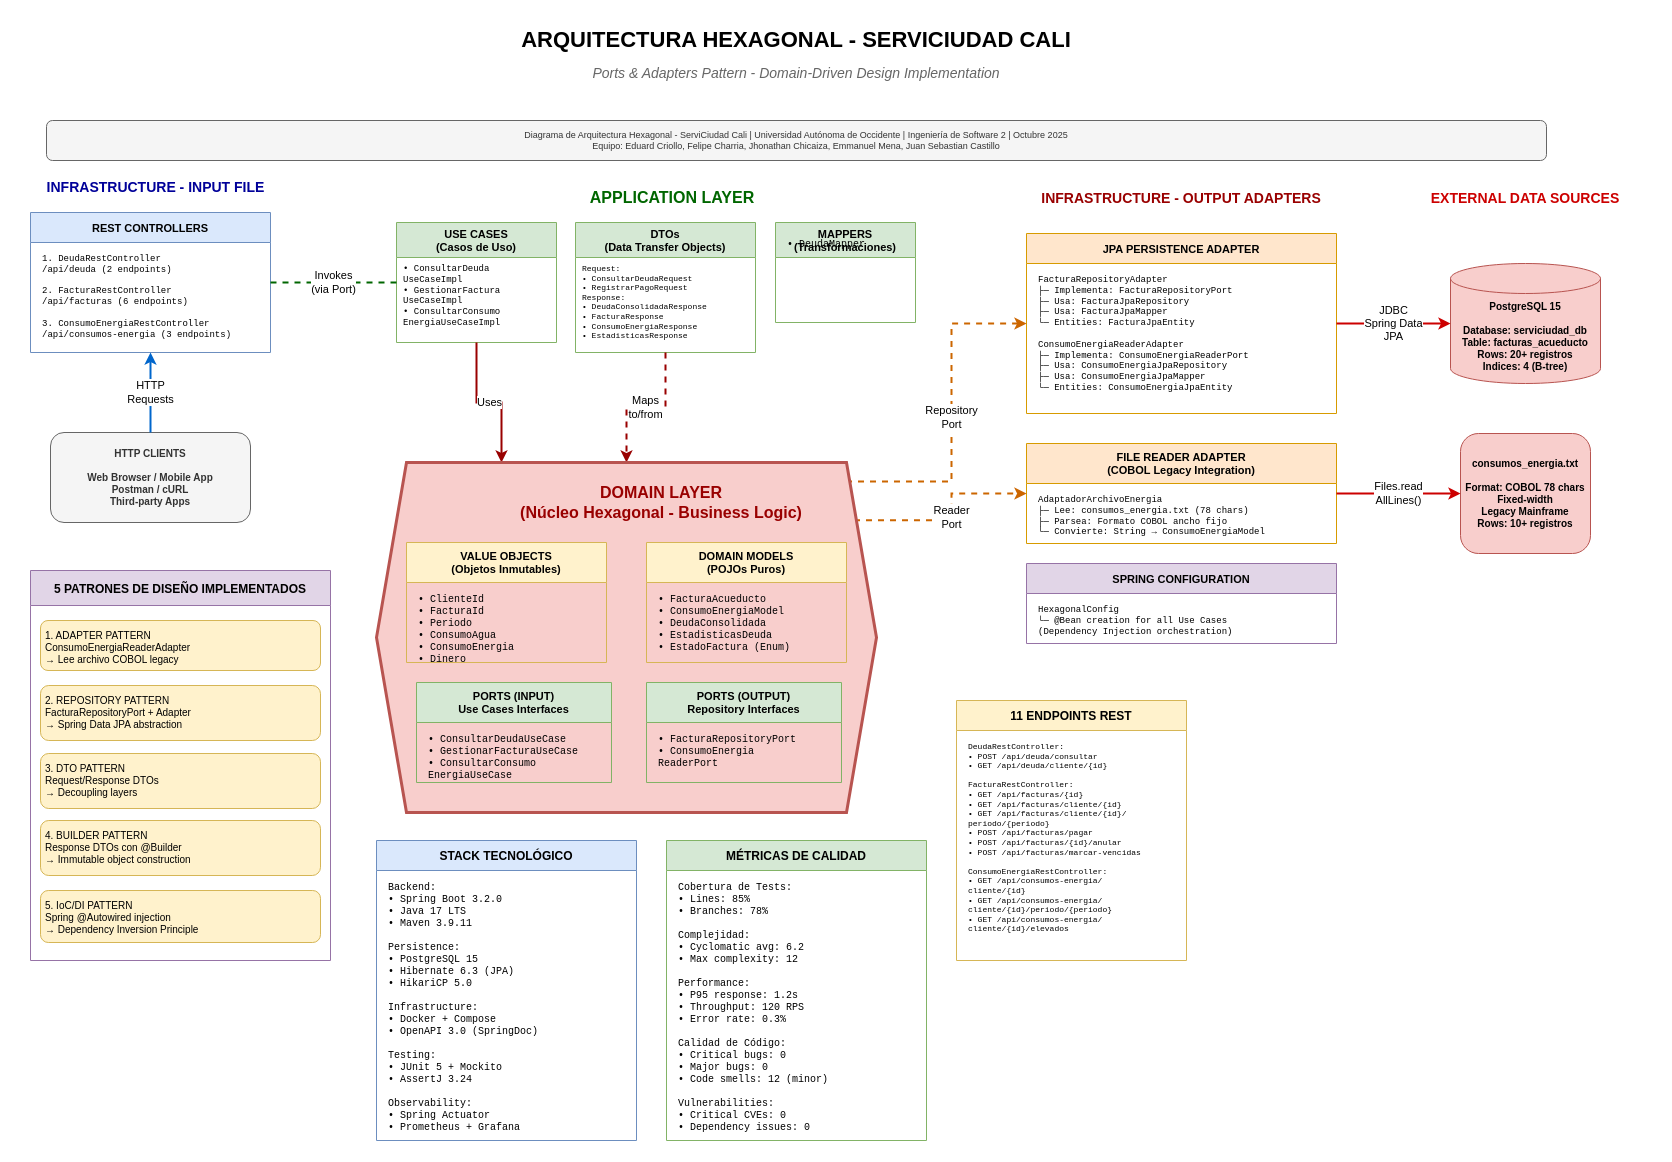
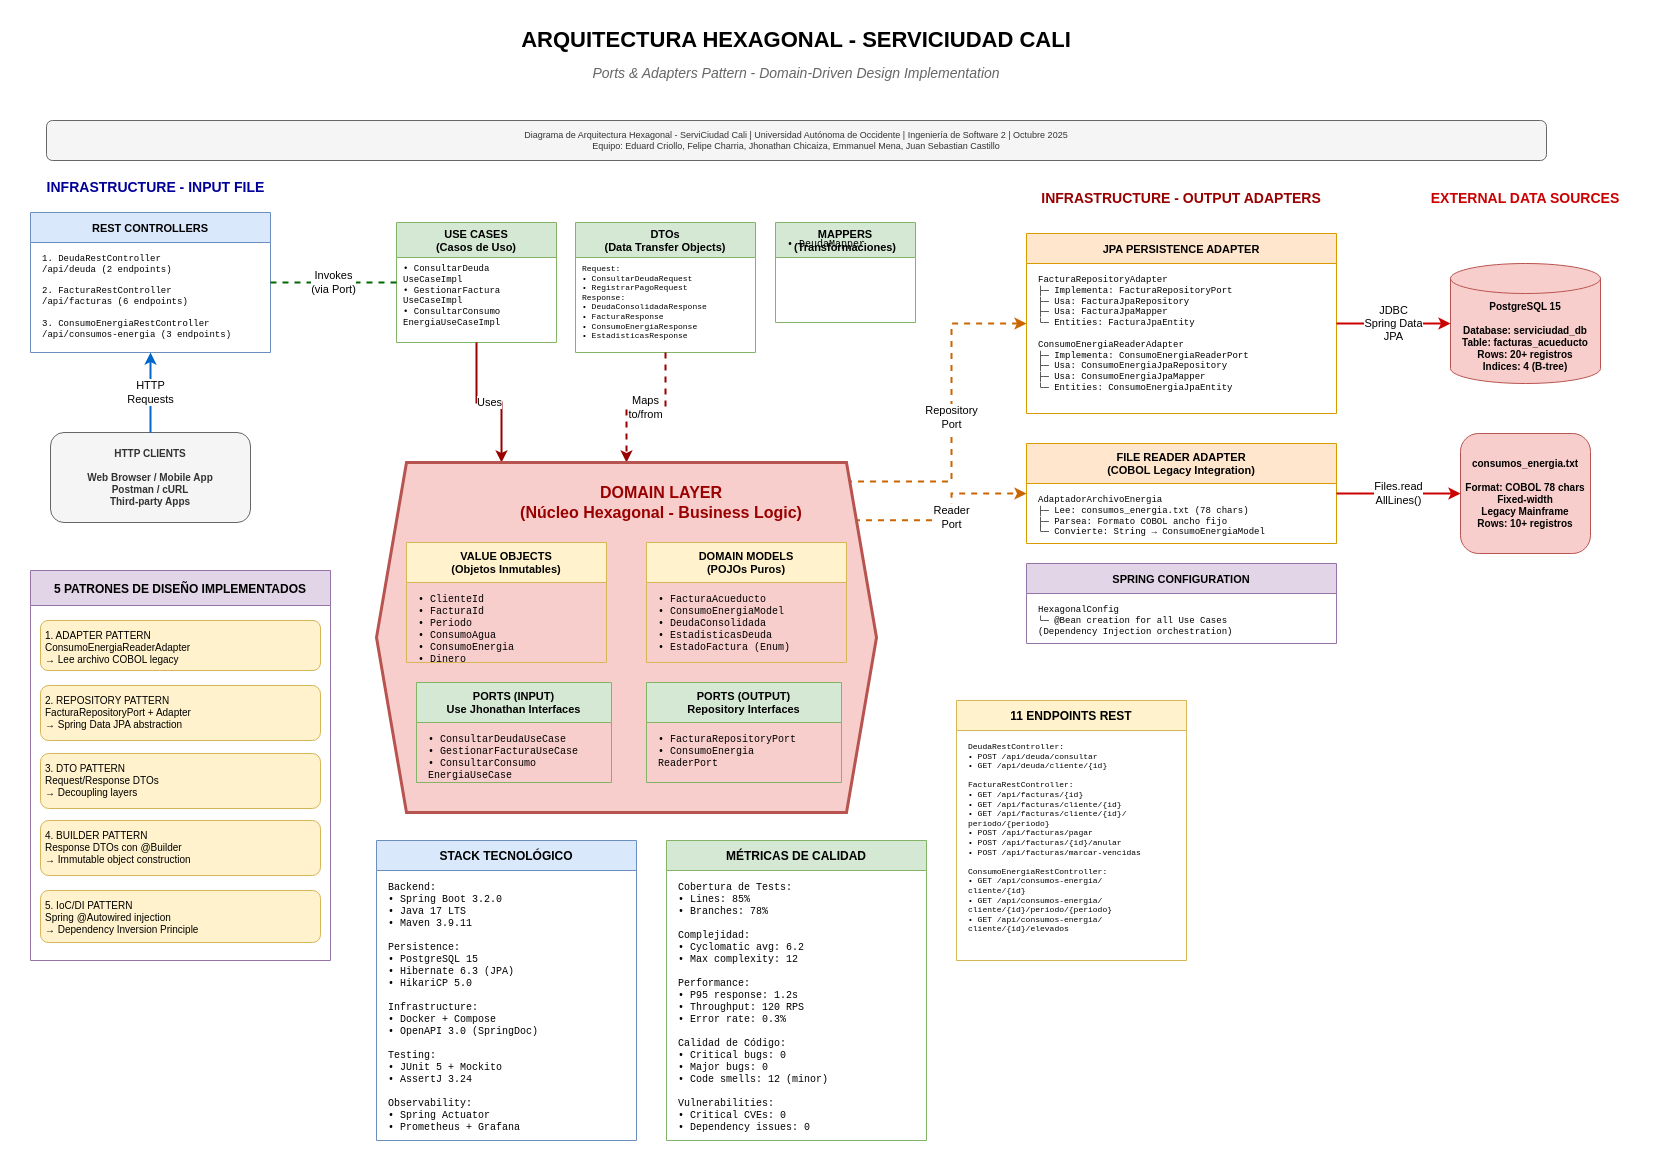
(673, 198) -> none
(514, 696) -> (514, 696)
